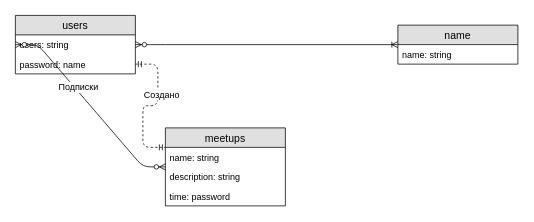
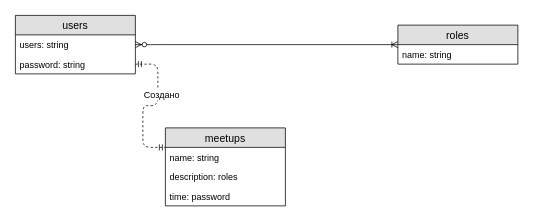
(458, 36) -> (458, 36)
(52, 65) -> (56, 65)
(90, 106) -> none
(212, 177) -> (209, 177)
